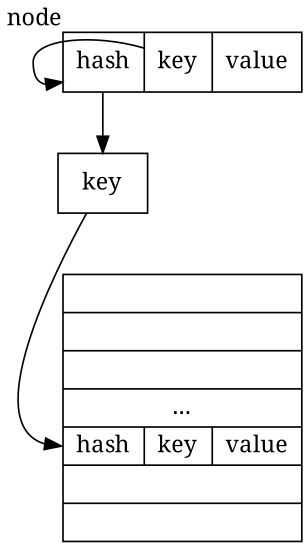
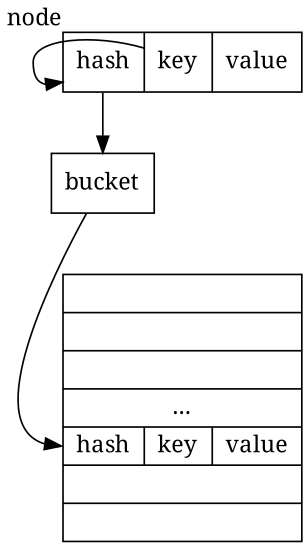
(103, 183) -> (103, 183)
